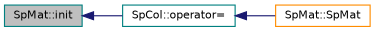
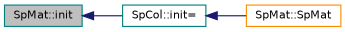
(179, 16) -> (164, 16)
